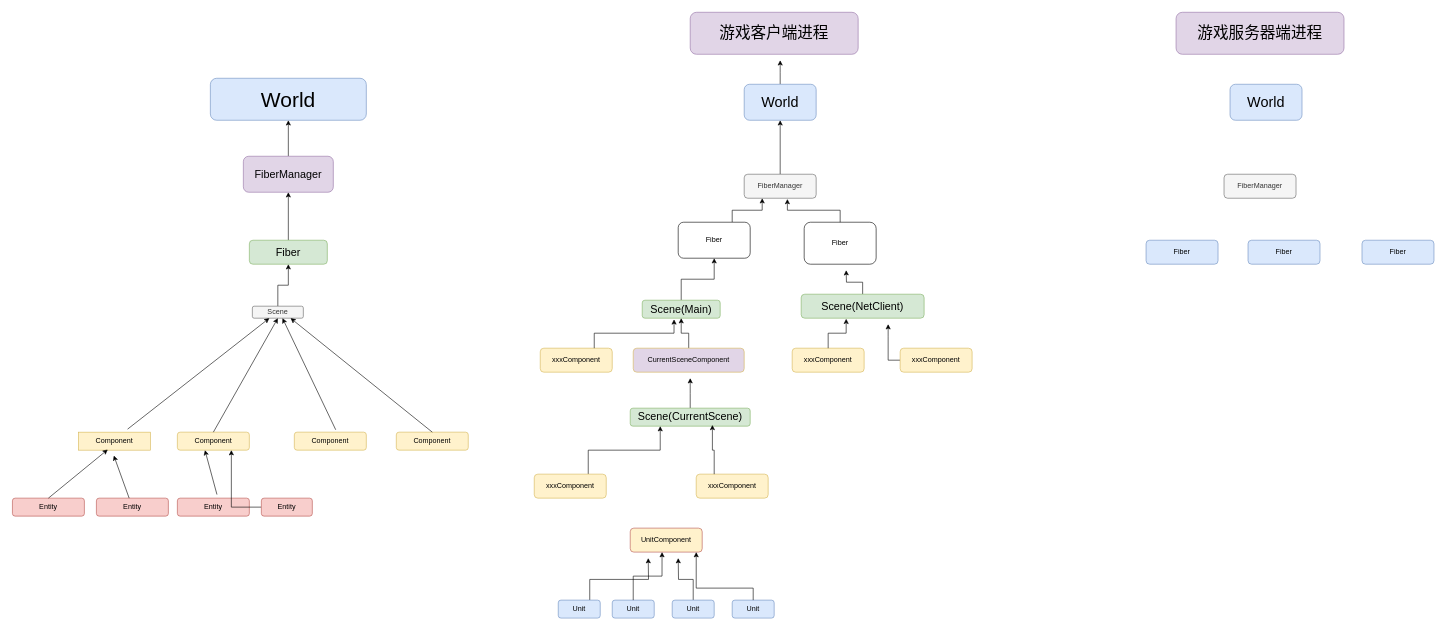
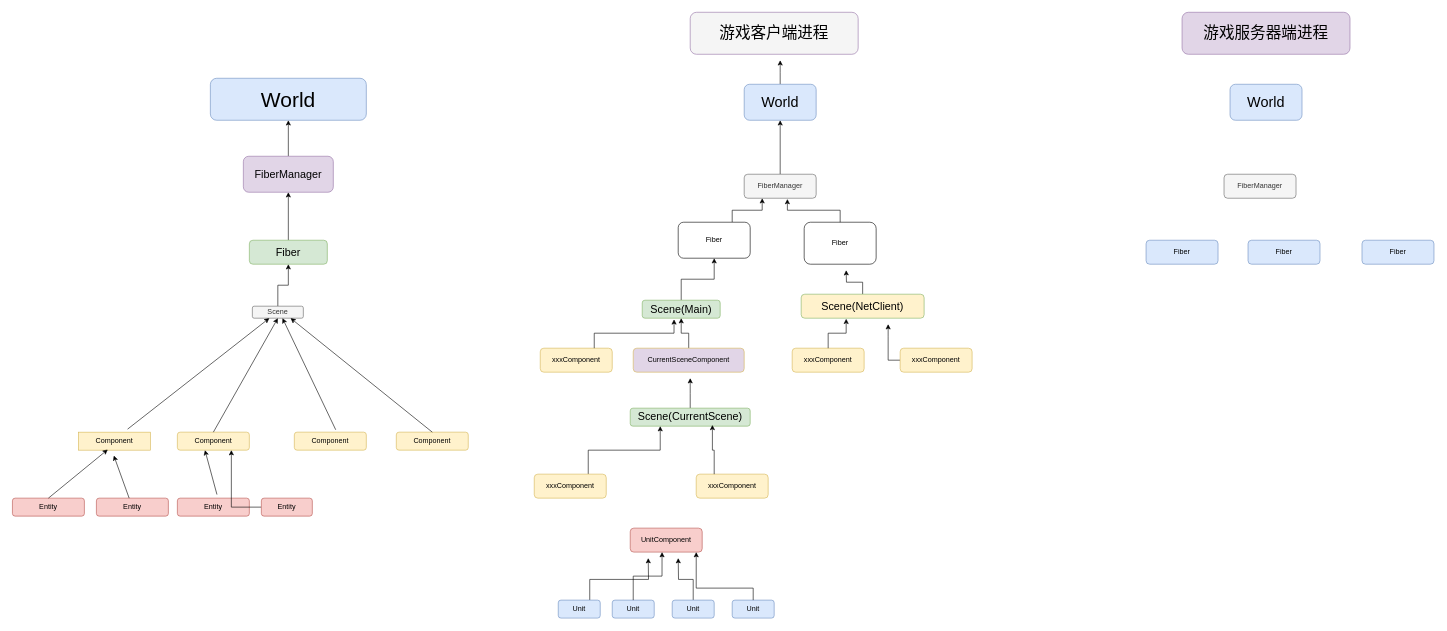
(774, 33) -> (774, 33)
(1260, 33) -> (1266, 33)
(863, 306) -> (863, 306)
(666, 540) -> (666, 540)
